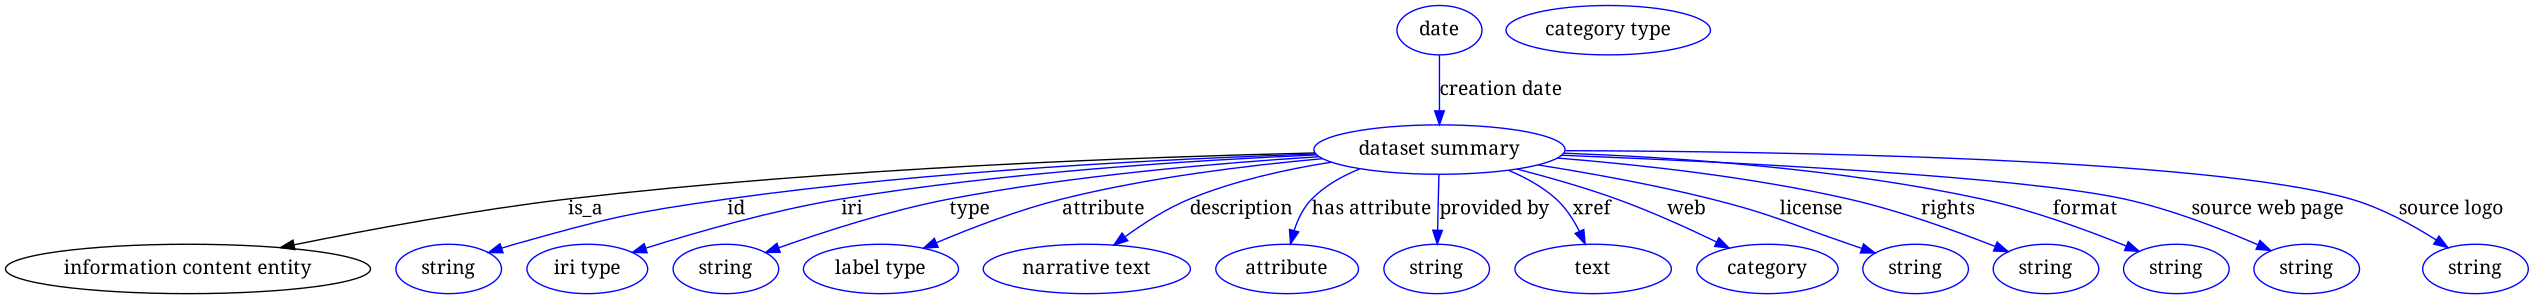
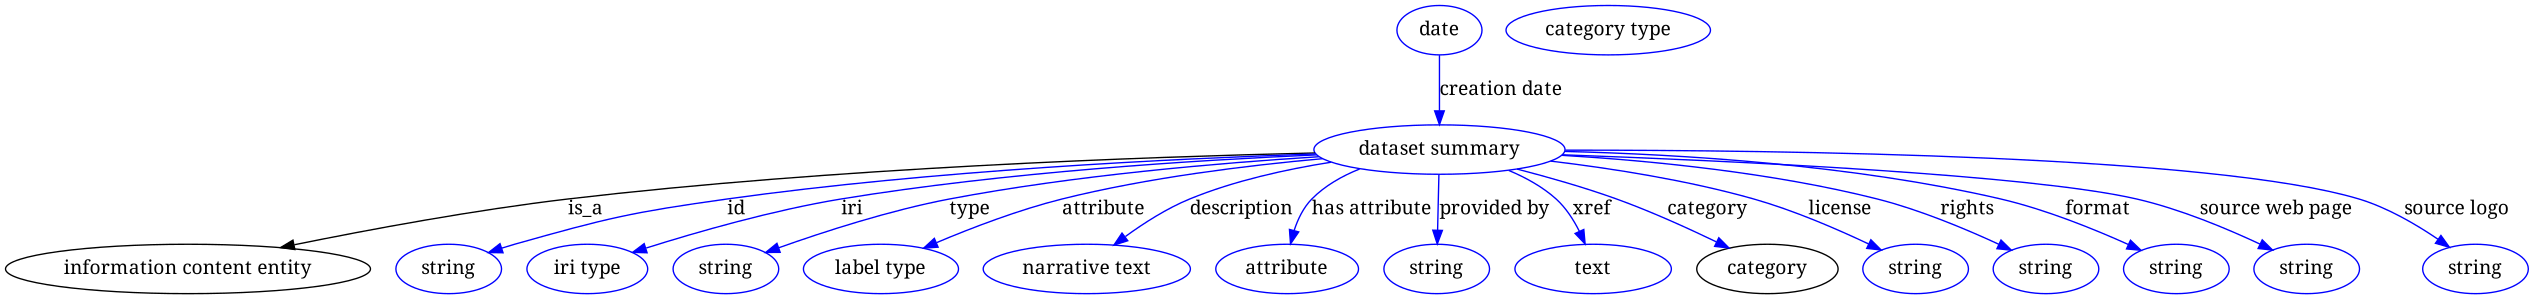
(1686, 209) -> (1708, 209)
(1767, 269) -> (1767, 269)
